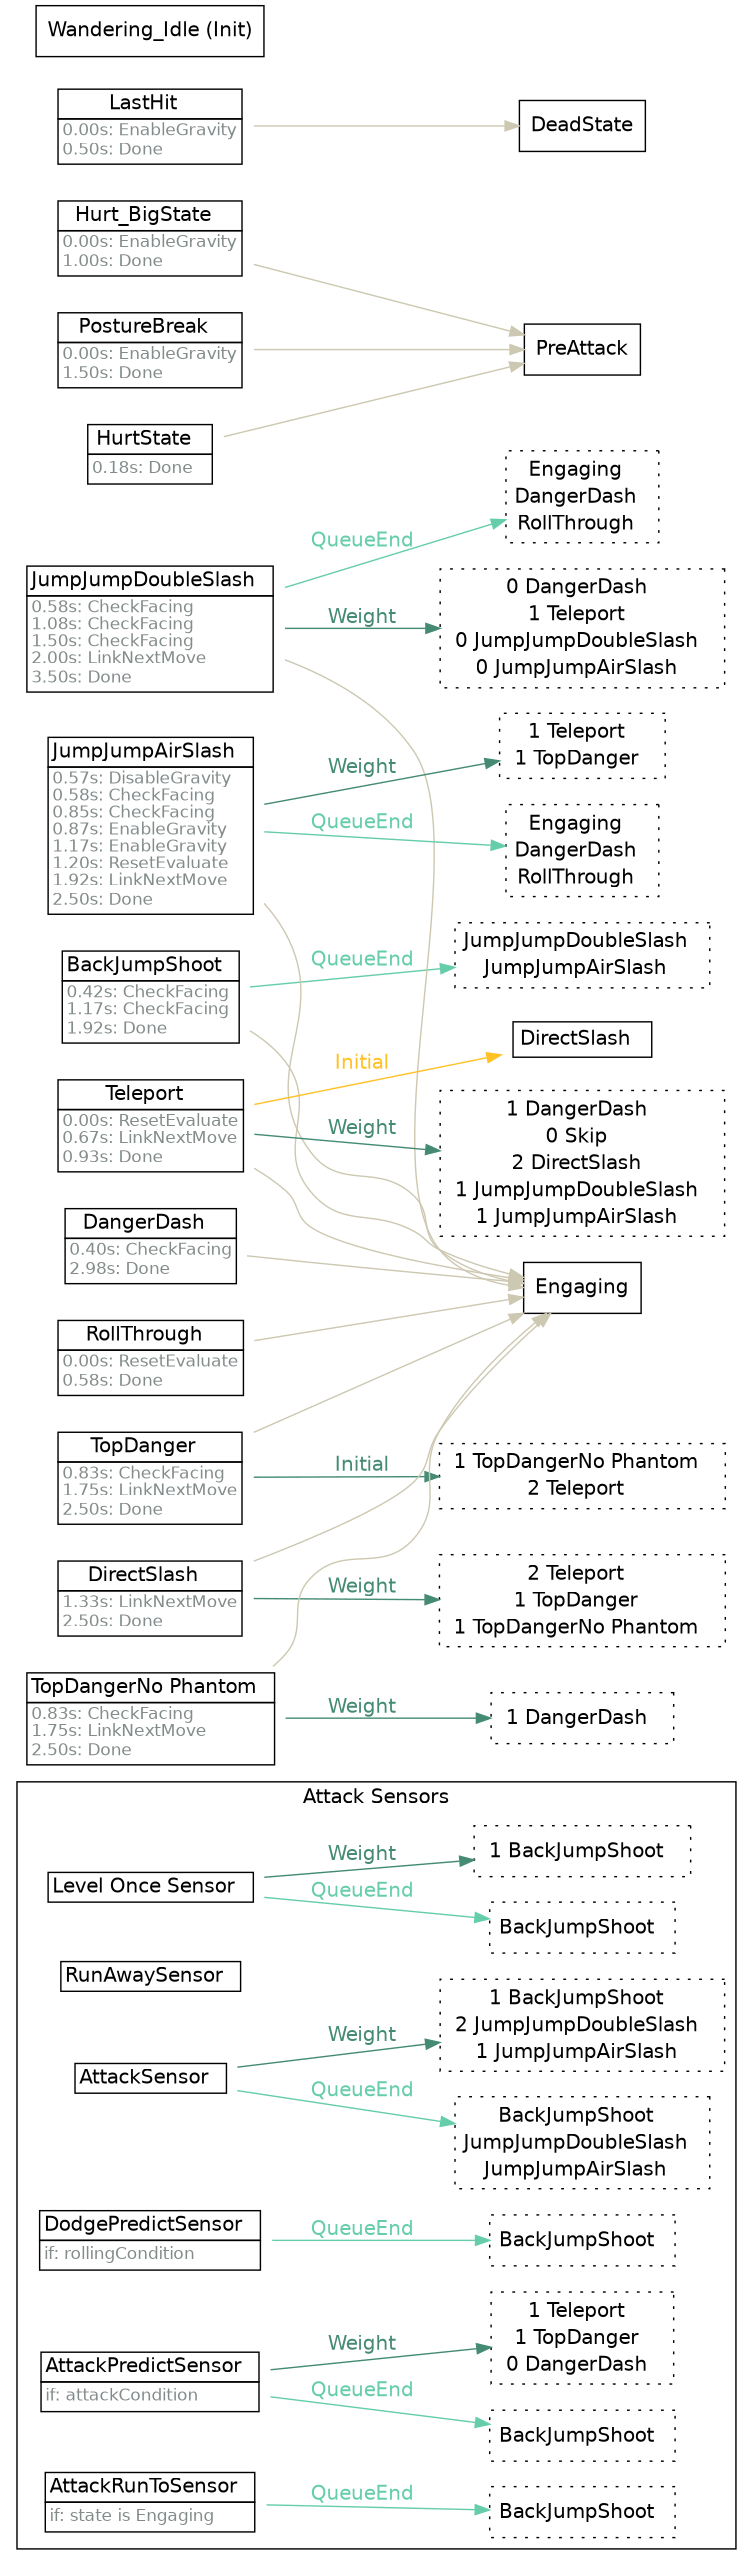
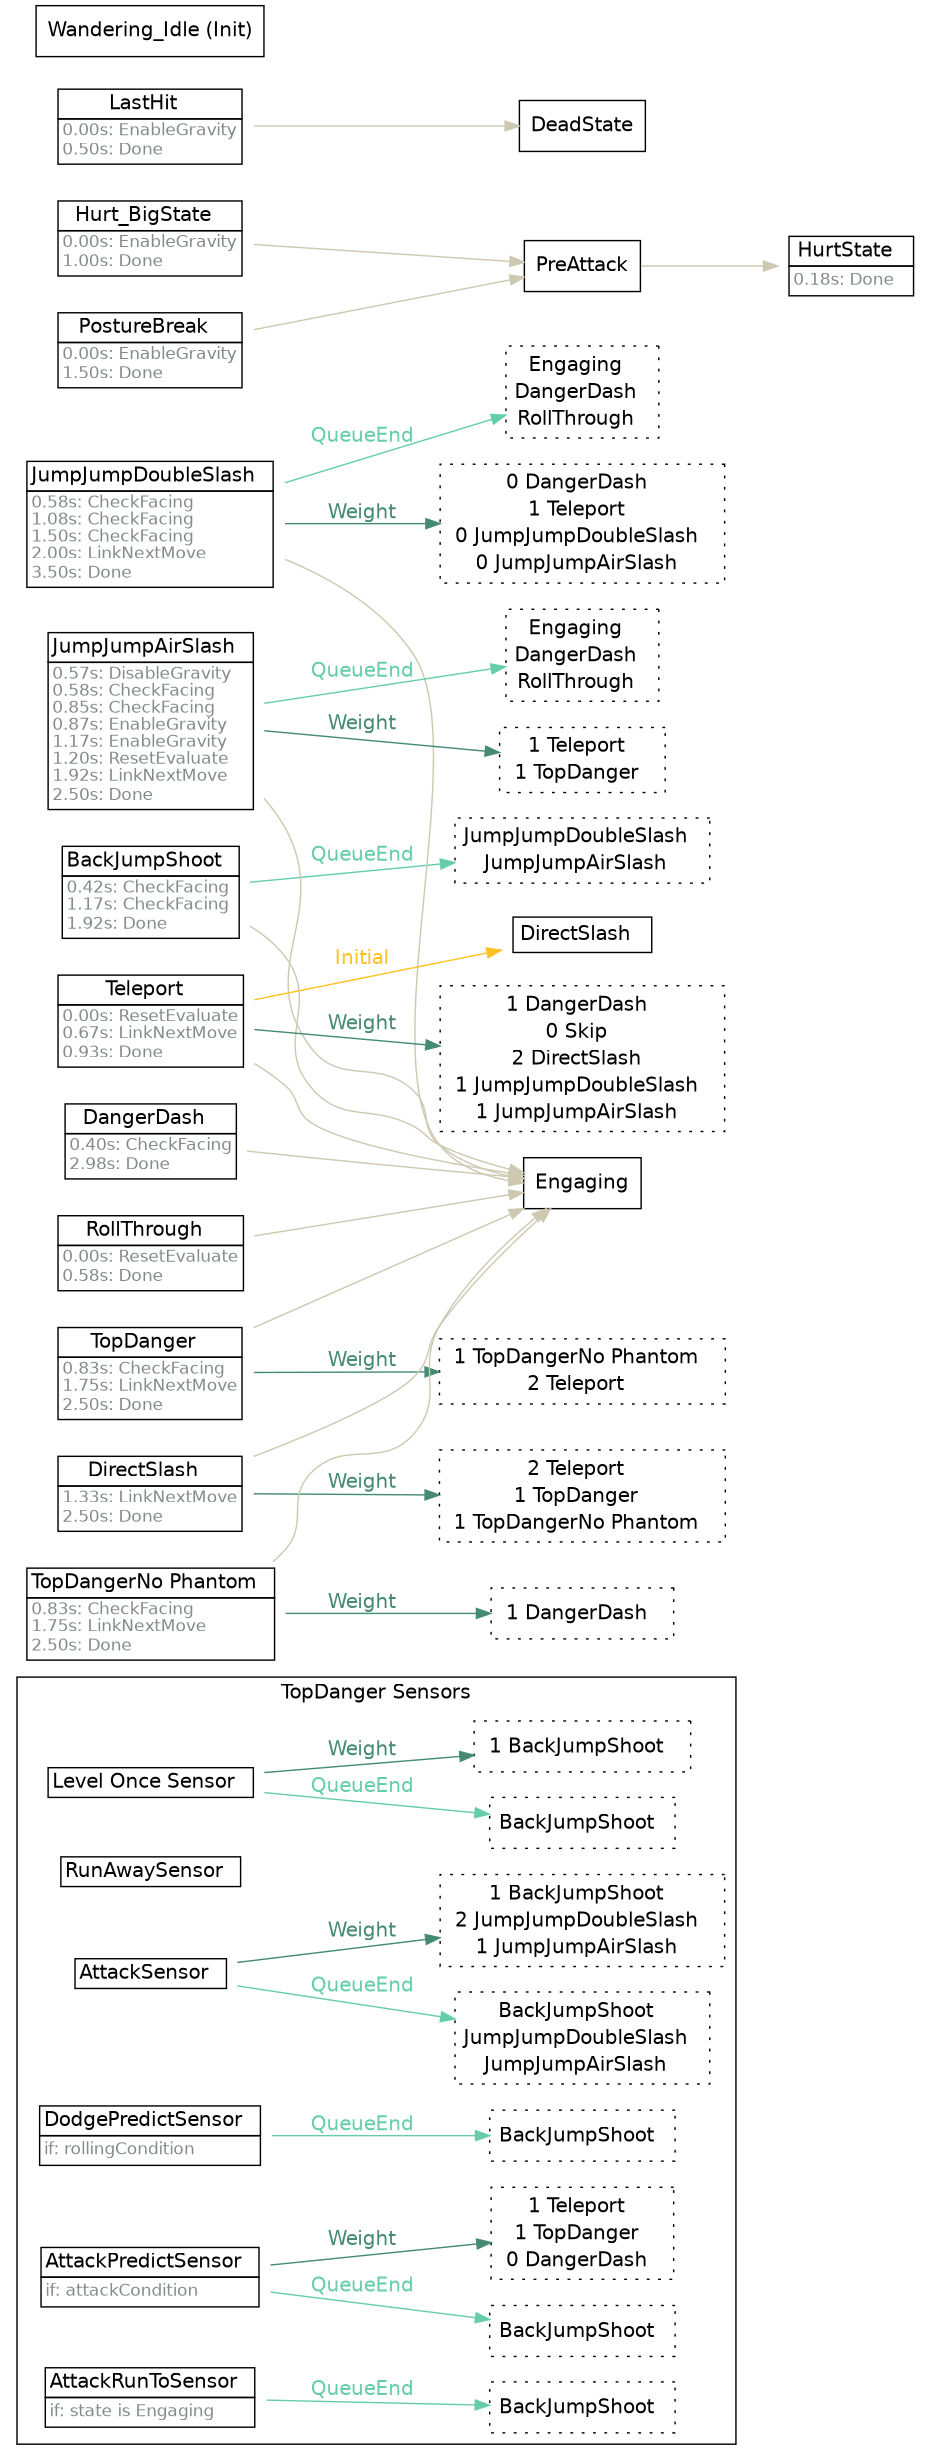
(367, 402) -> (702, 266)
(362, 1466) -> (362, 1361)
(376, 1798) -> (376, 1693)
